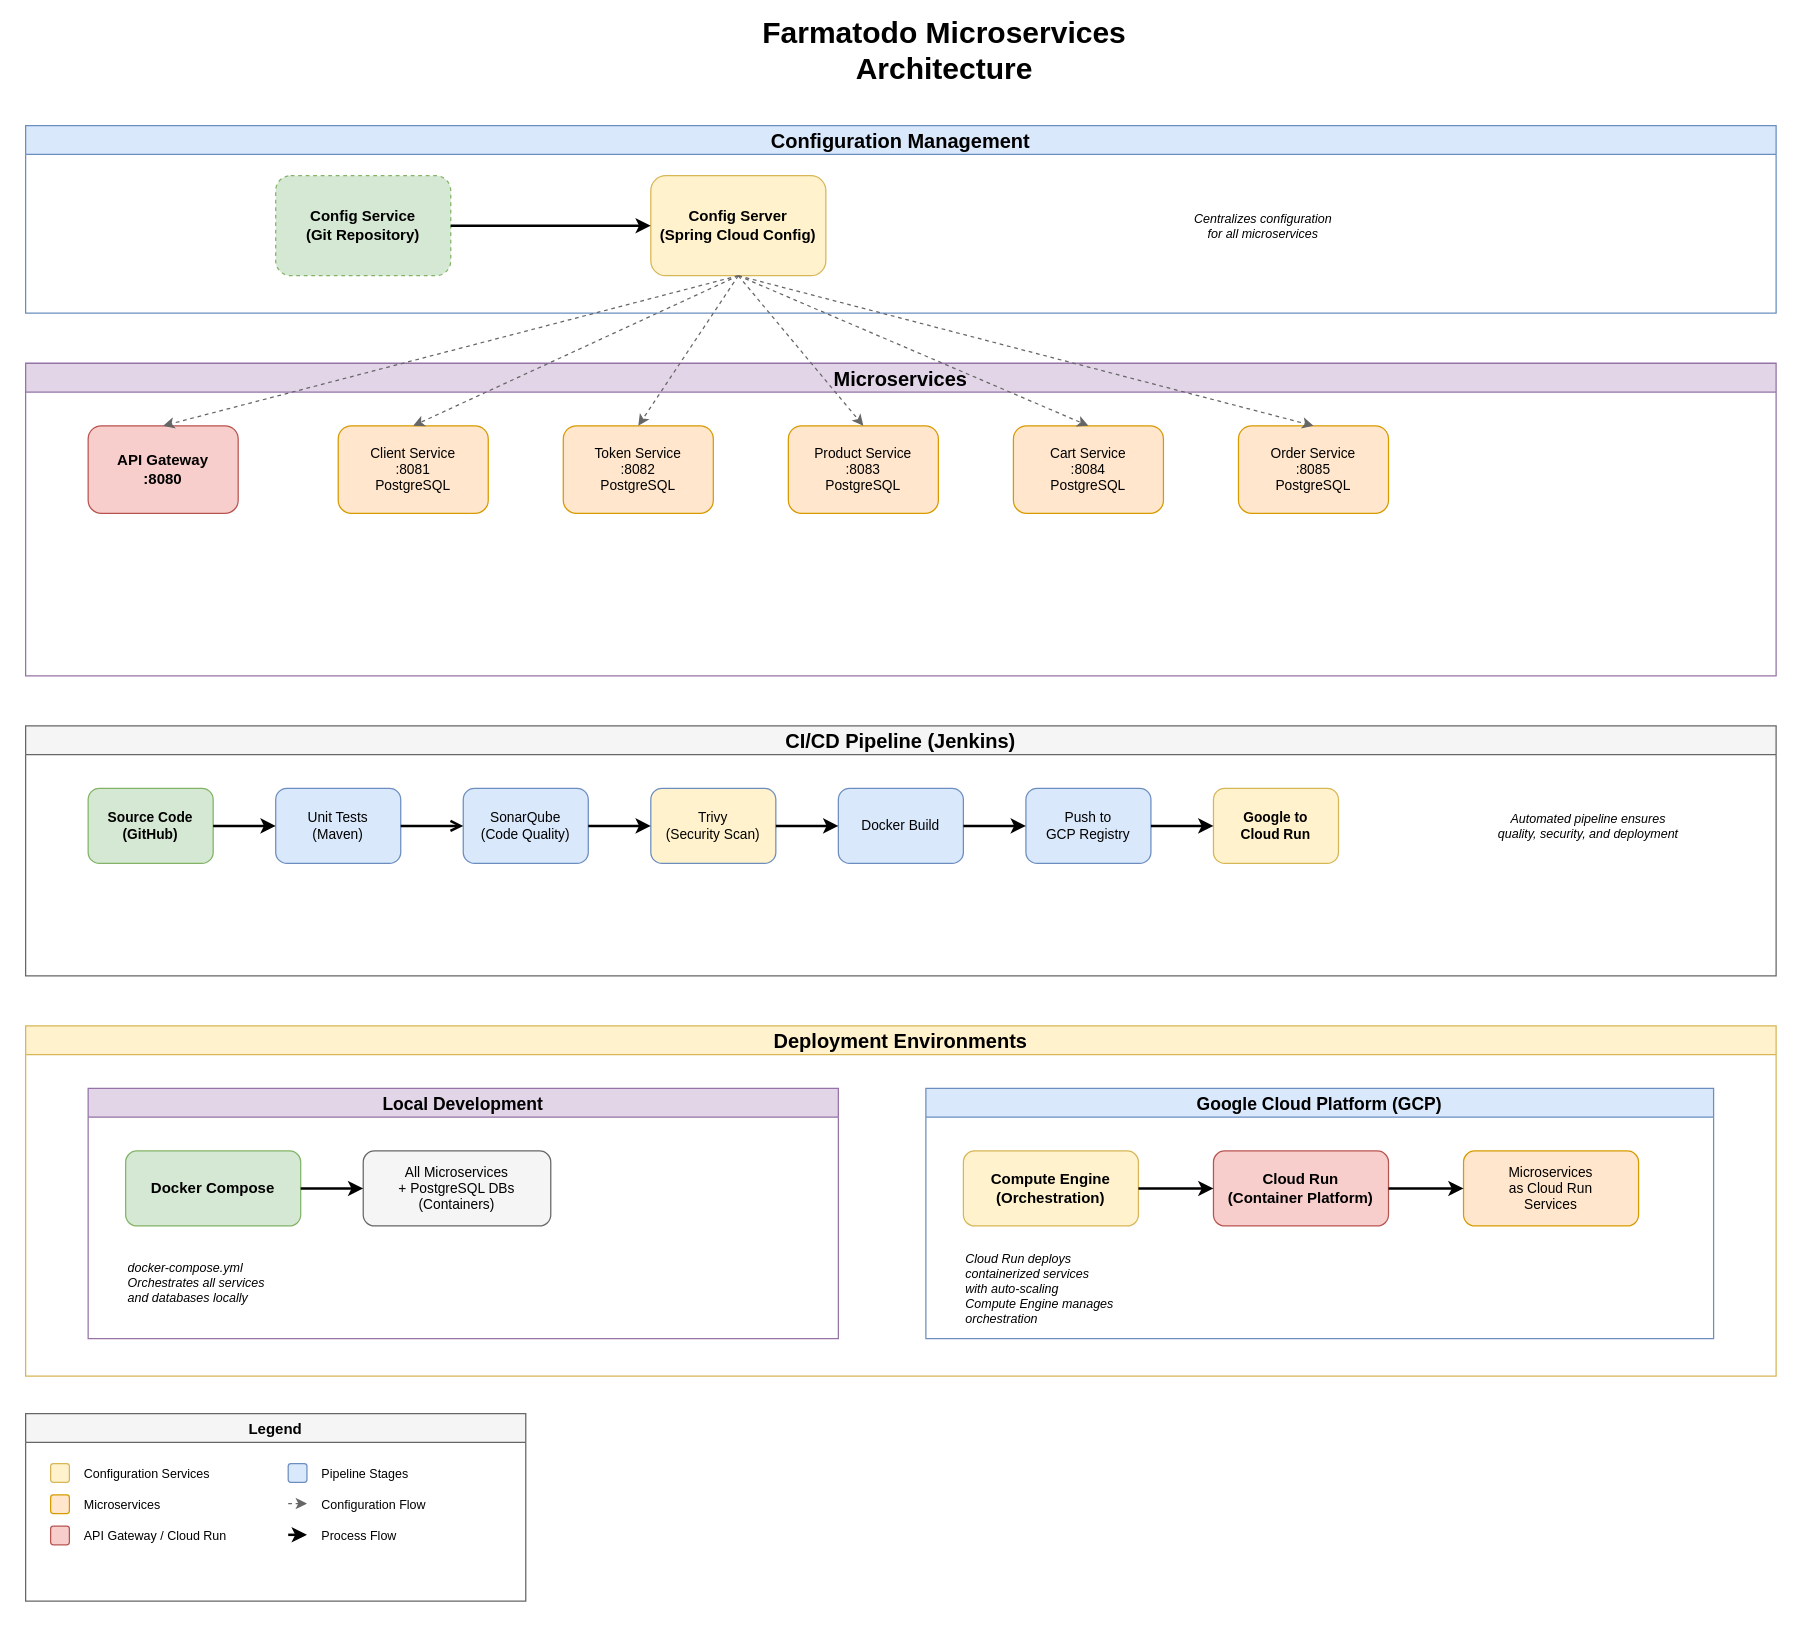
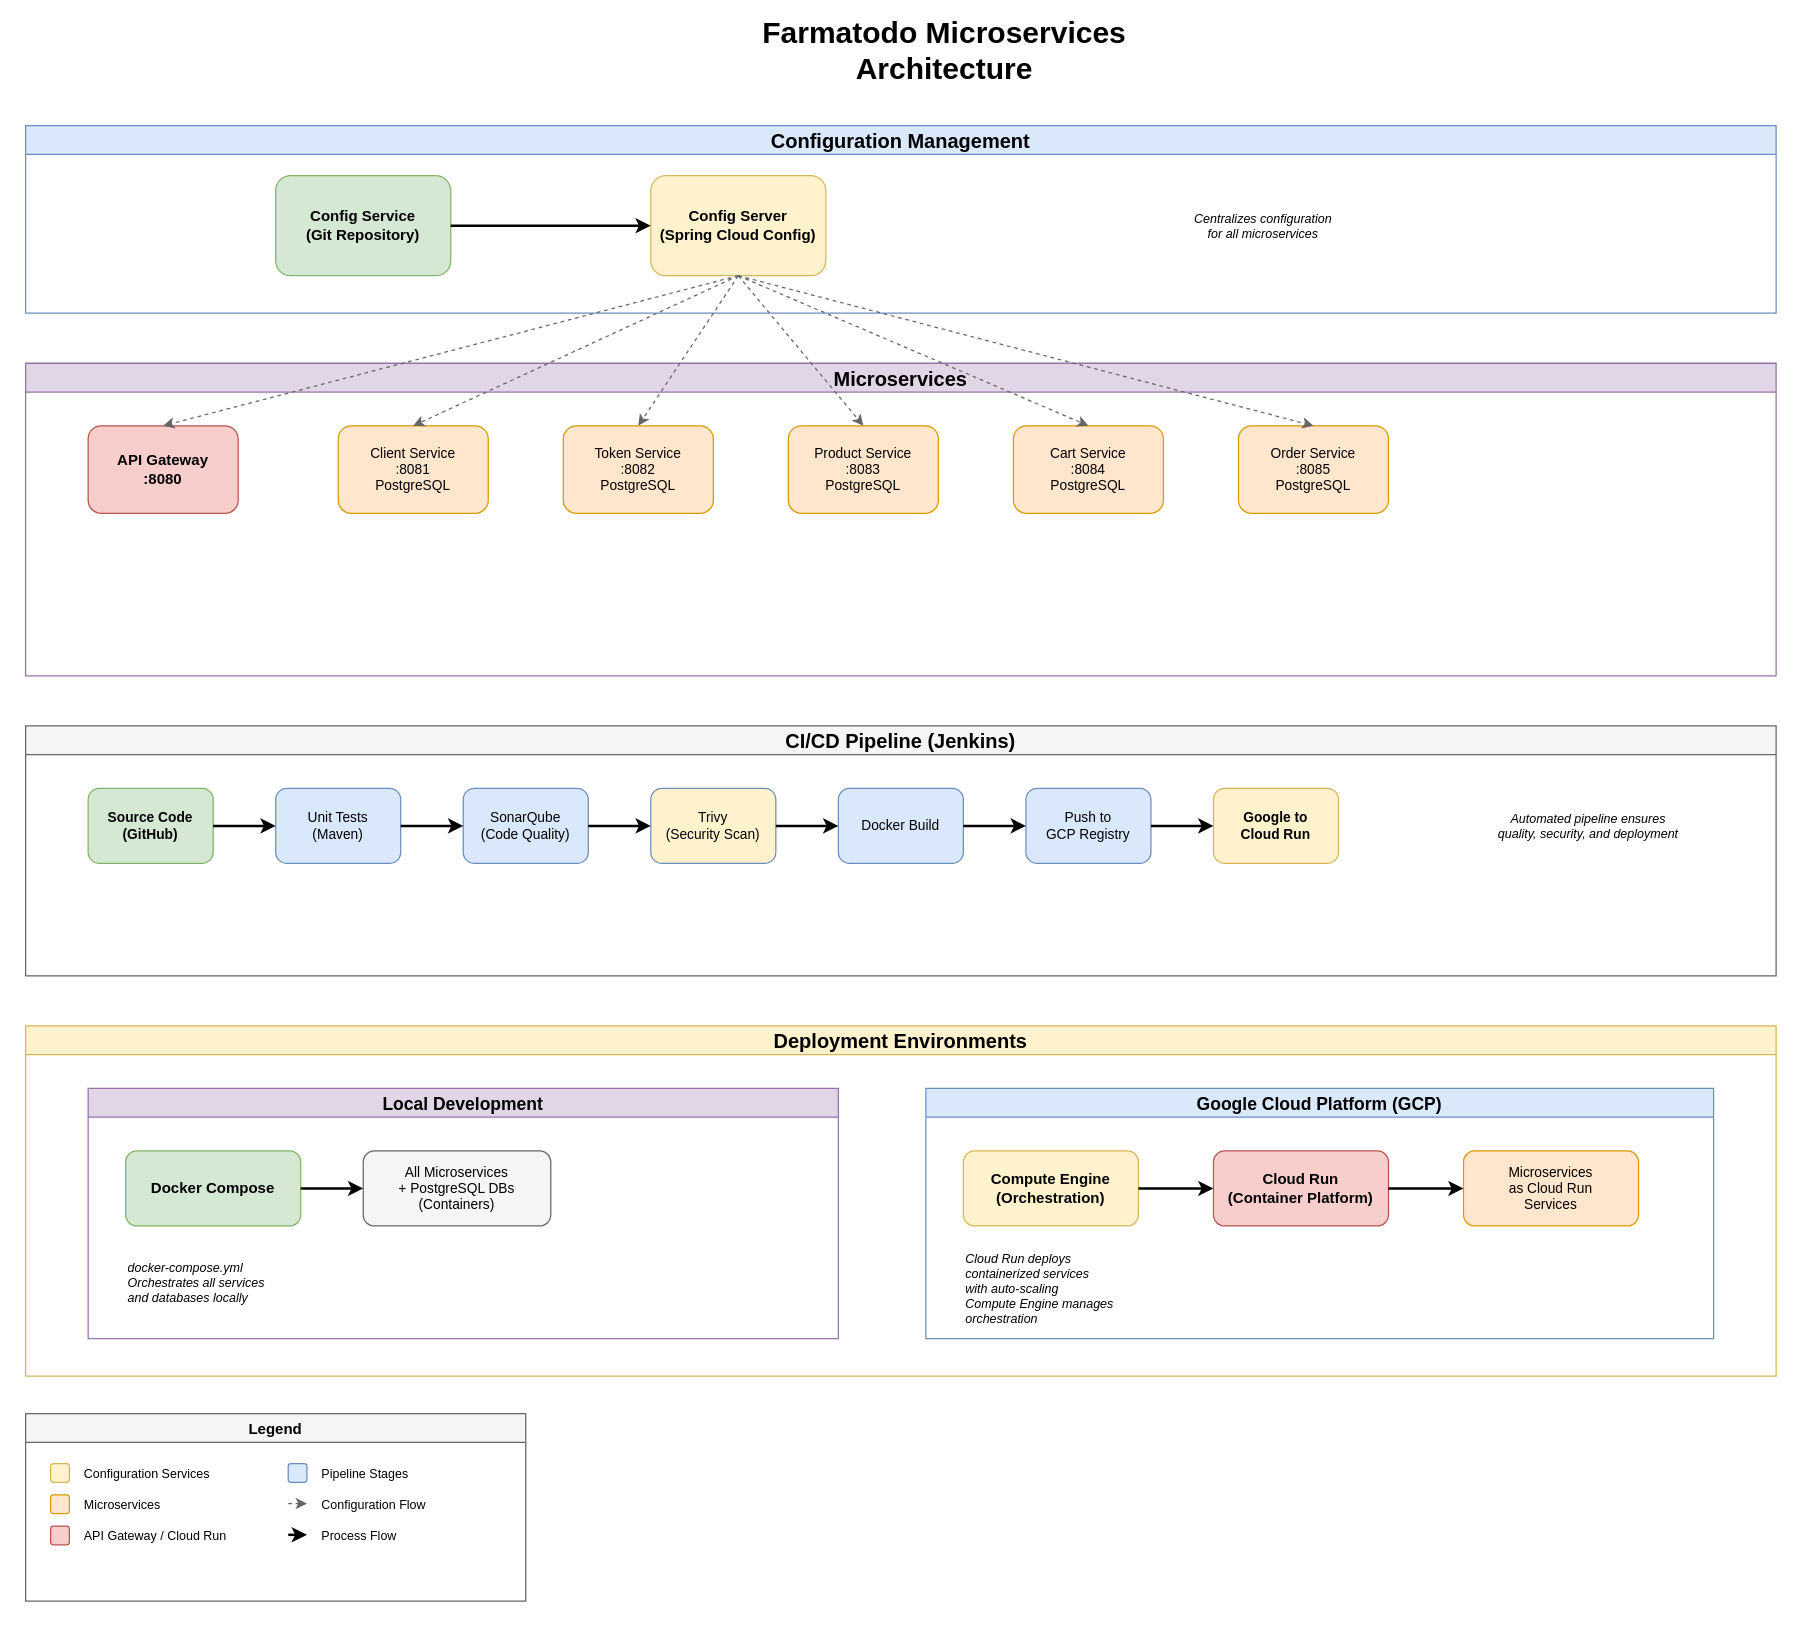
(363, 226) -> (363, 226)
(451, 826) -> (450, 826)
